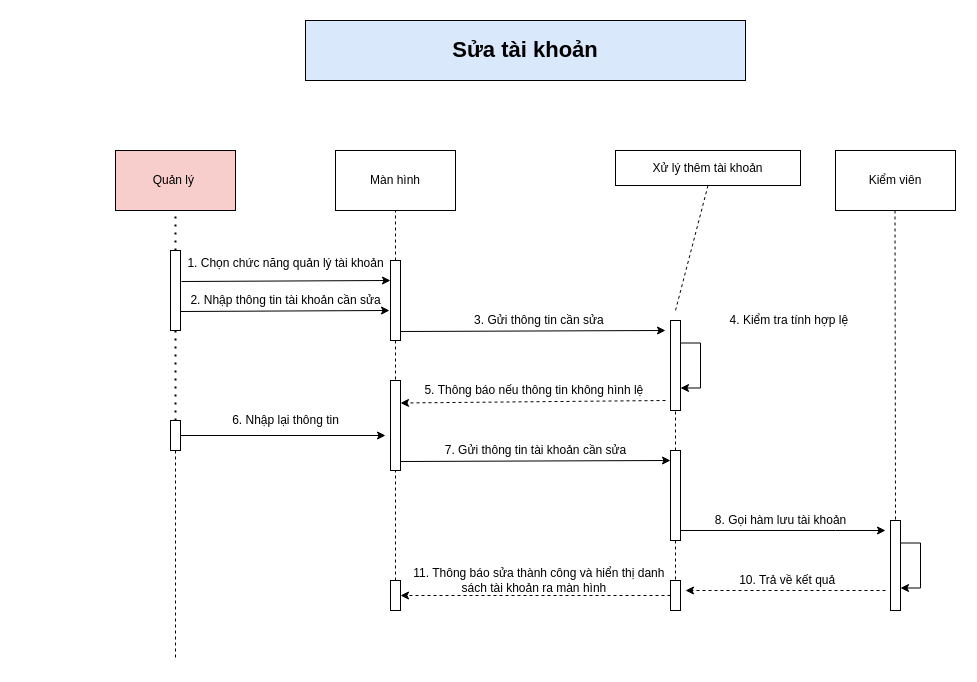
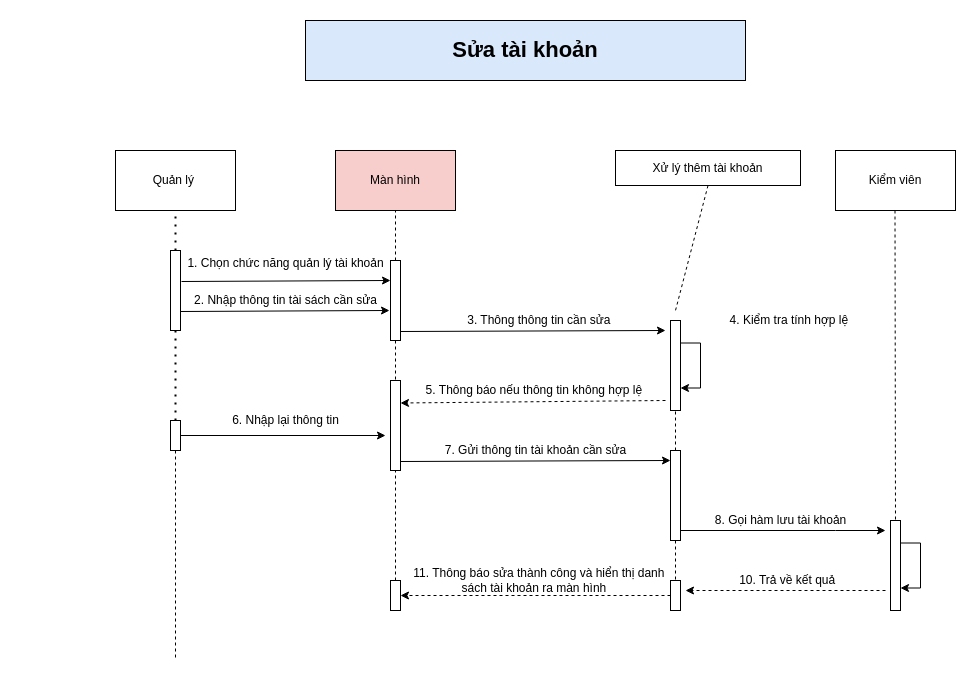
(176, 181) -> (176, 181)
(396, 181) -> (396, 181)
(206, 301) -> (206, 301)
(416, 321) -> (416, 321)
(426, 391) -> (426, 391)
